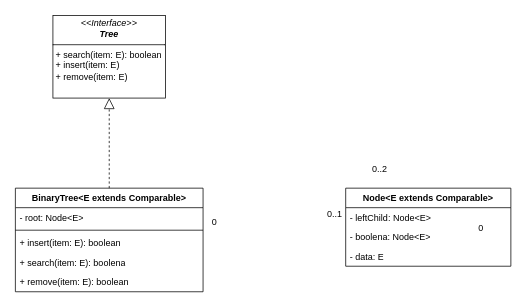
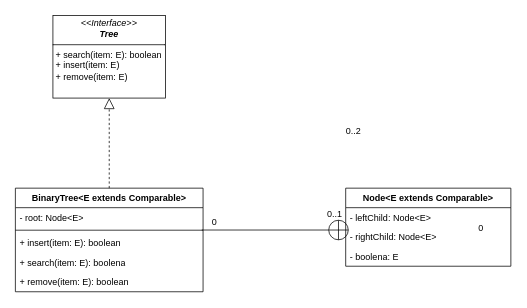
(379, 169) -> (353, 132)
none -> (266, 230)
(391, 238) -> (396, 238)
(369, 257) -> (375, 257)
